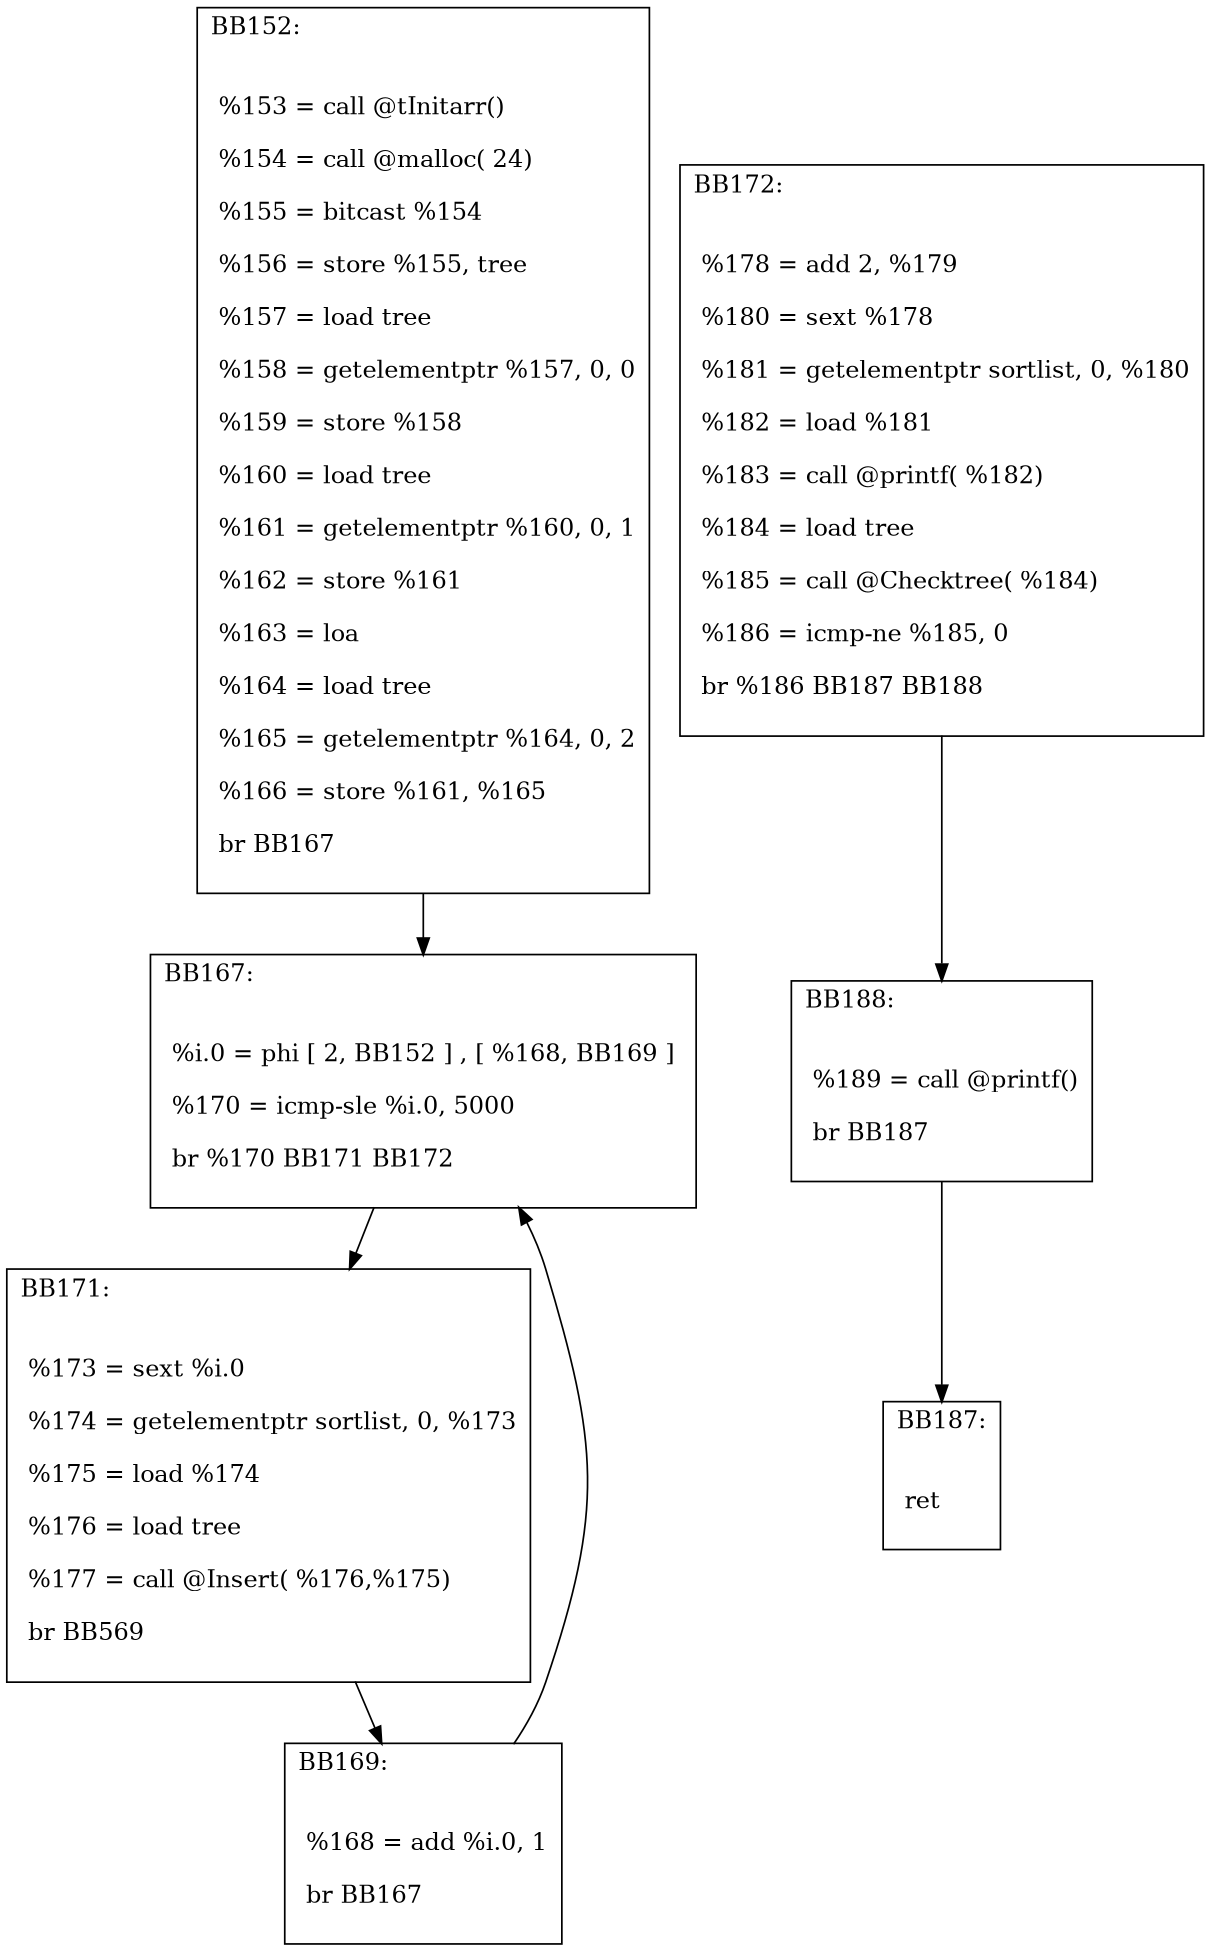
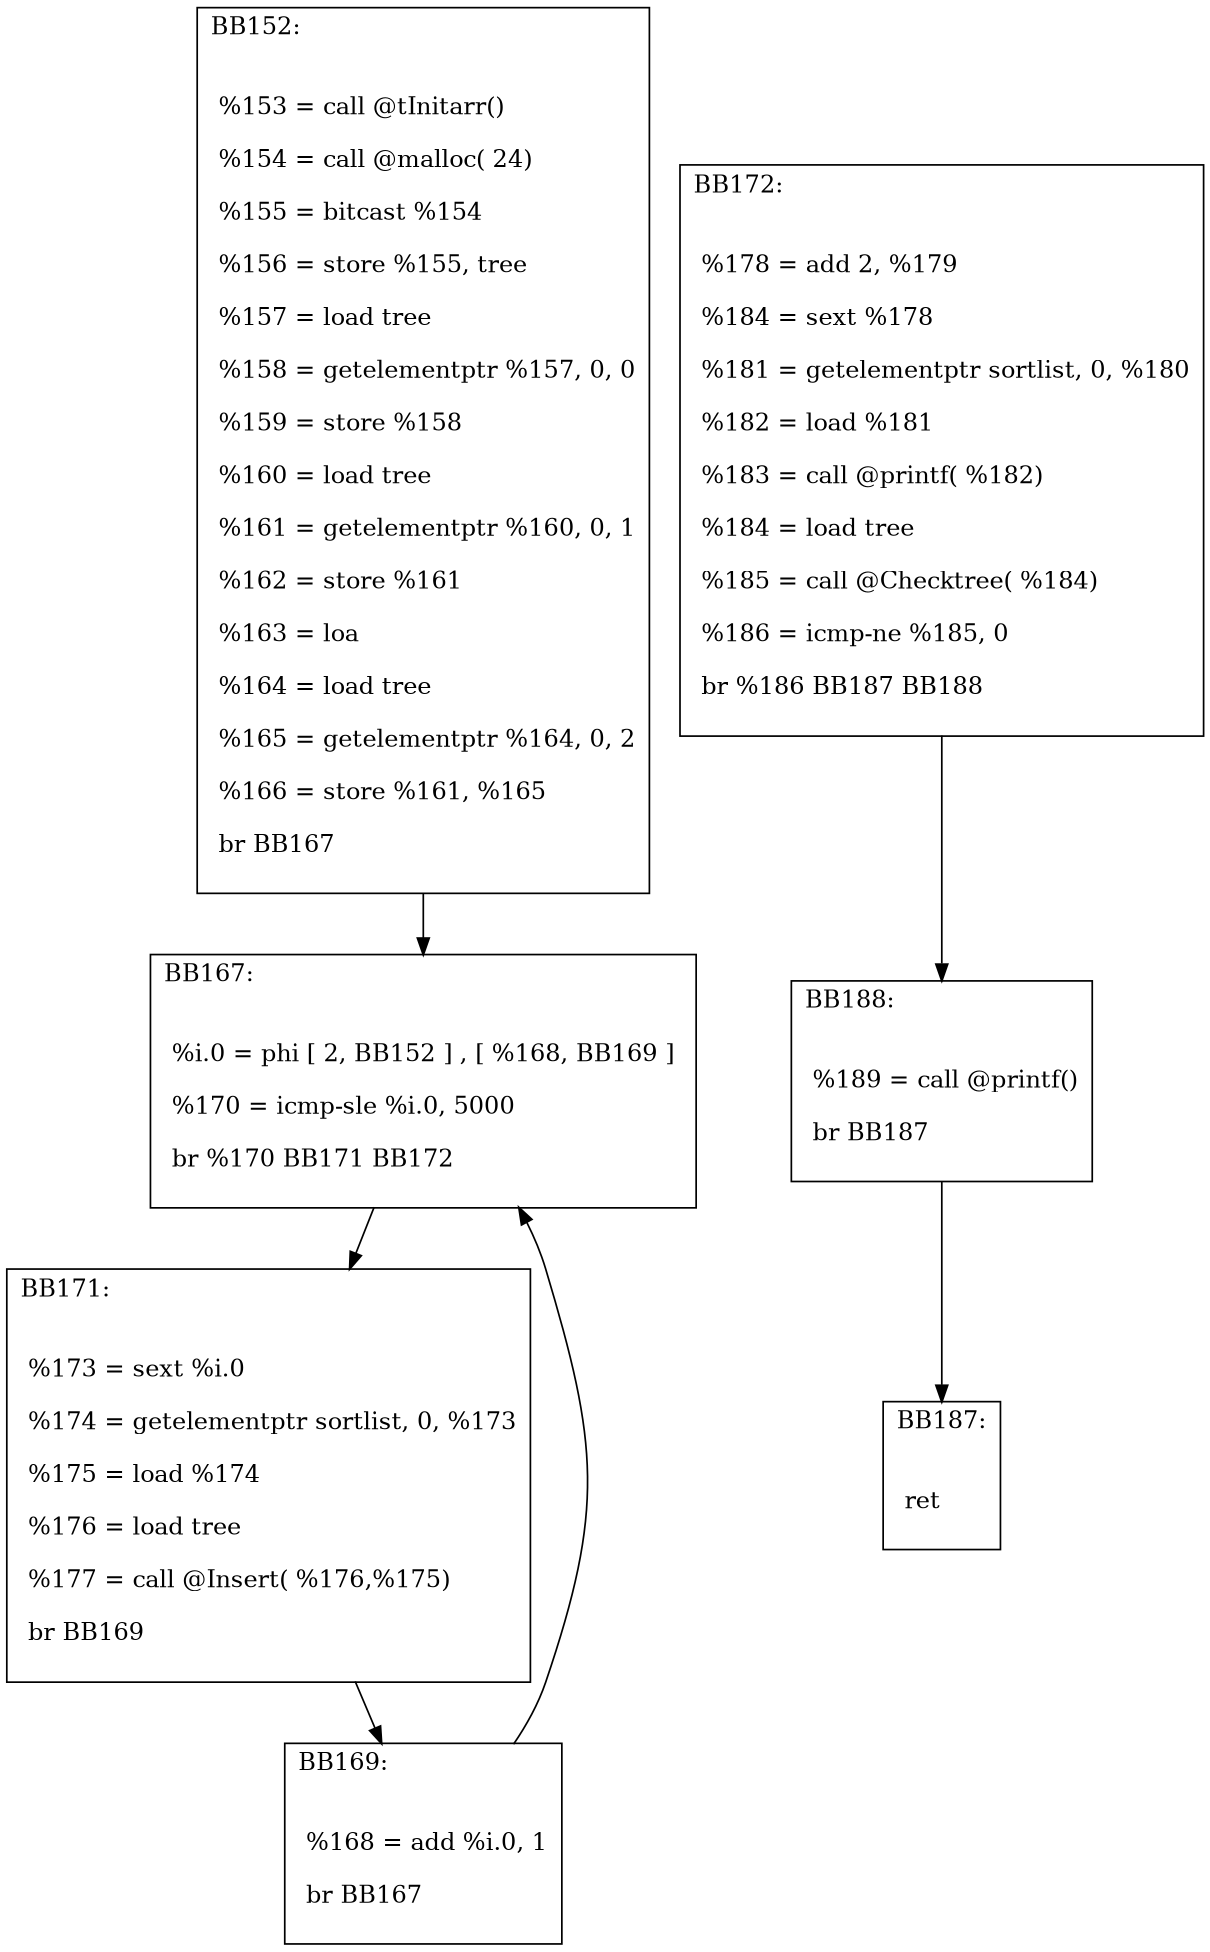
(814, 318) -> (814, 318)
(82, 1633) -> (82, 1633)
